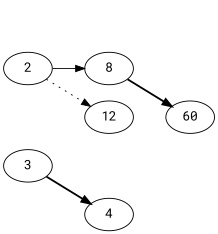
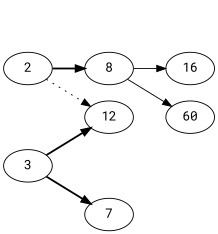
(64, 69) -> (64, 69)
none -> (190, 69)
(146, 90) -> (146, 90)
none -> (65, 144)
(109, 215) -> (109, 215)
